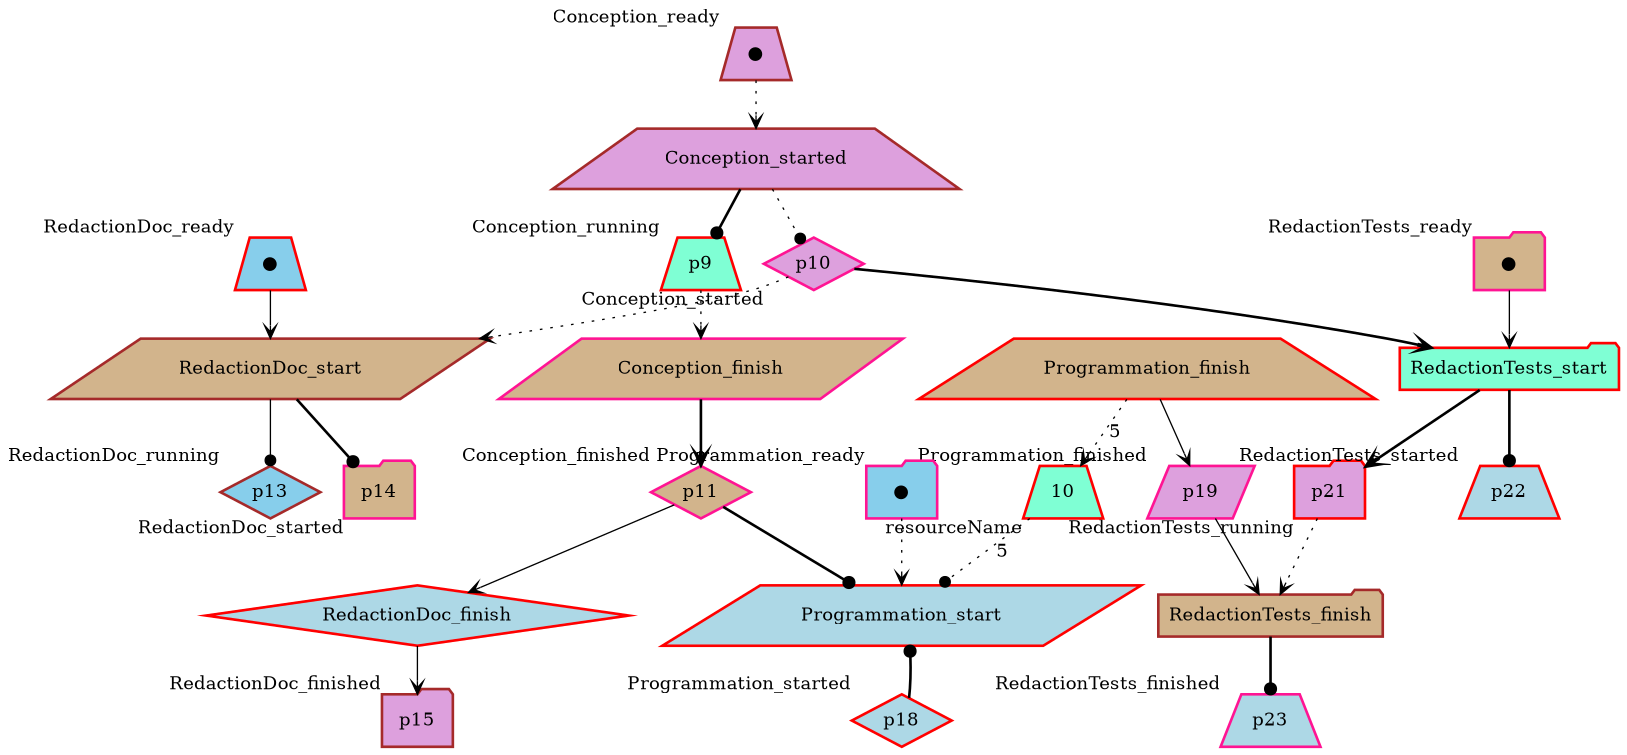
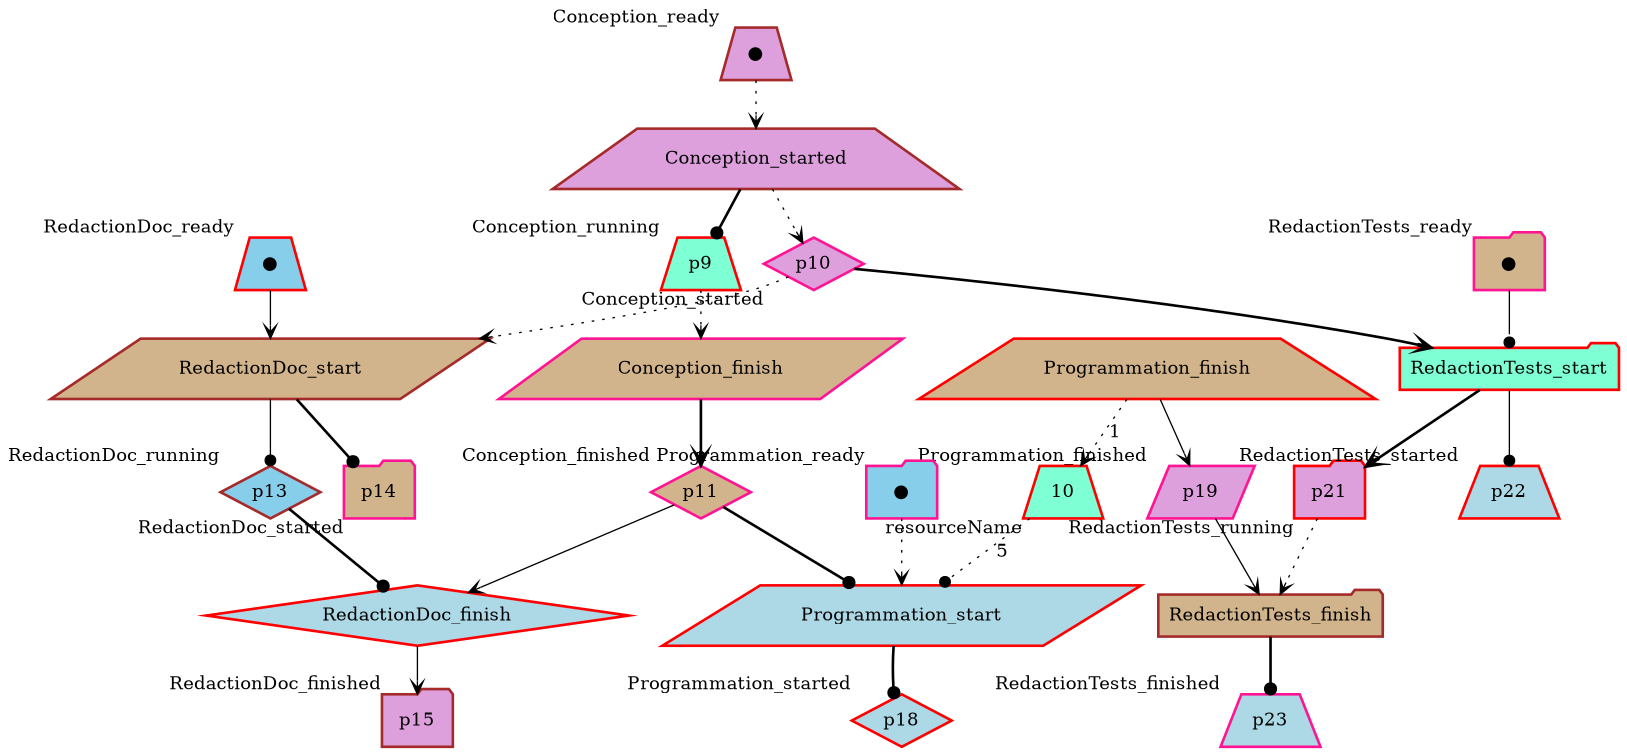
(784, 210) -> (784, 210)
(1509, 312) -> (1509, 312)
(1509, 423) -> (1509, 423)
(1116, 432) -> (1116, 432)
none -> (334, 546)
(910, 677) -> (893, 667)
